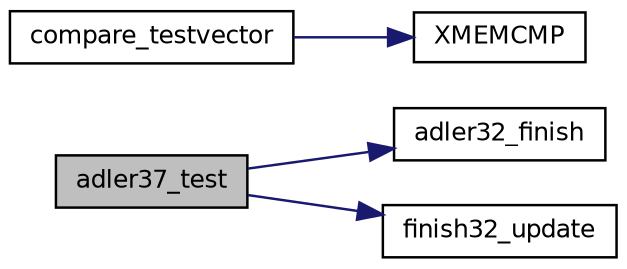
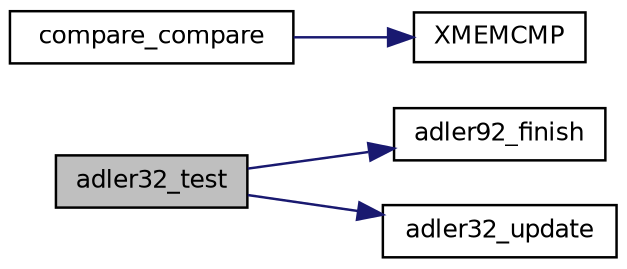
(152, 37) -> (152, 37)
(500, 134) -> (500, 134)
(152, 181) -> (152, 181)
(500, 231) -> (500, 231)
